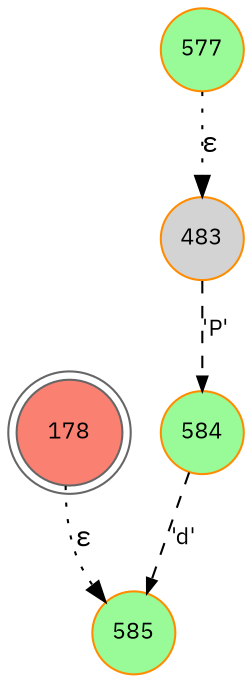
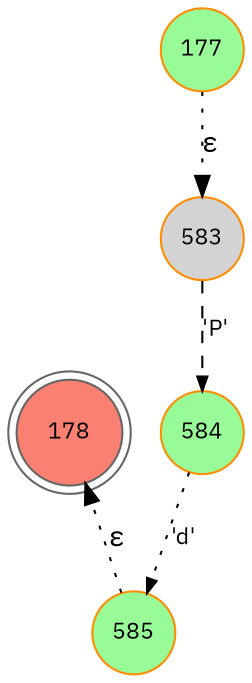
(202, 50) -> (202, 50)
(202, 239) -> (202, 239)
(170, 526) -> (170, 526)
(71, 538) -> (107, 548)
